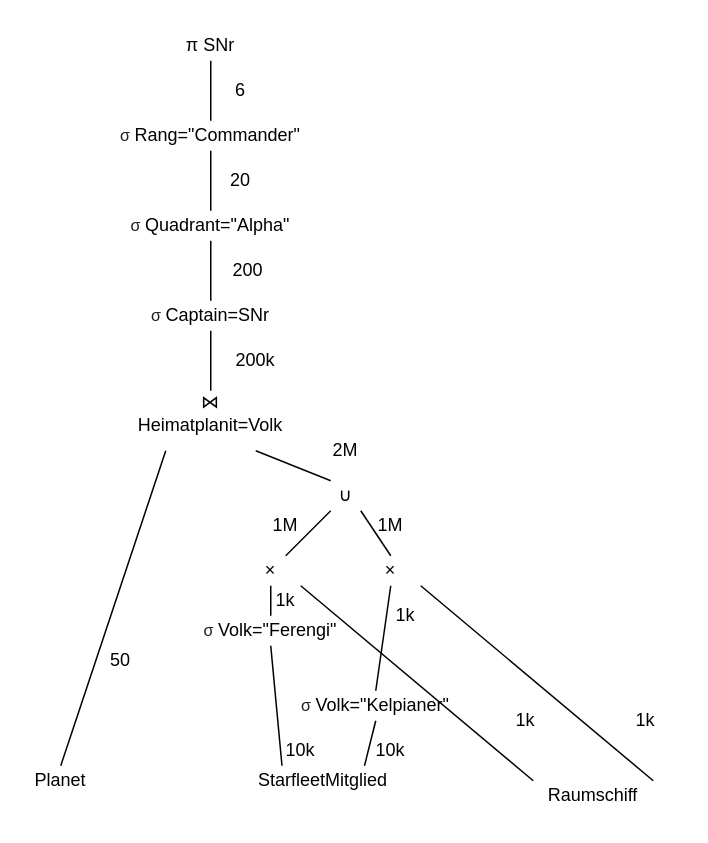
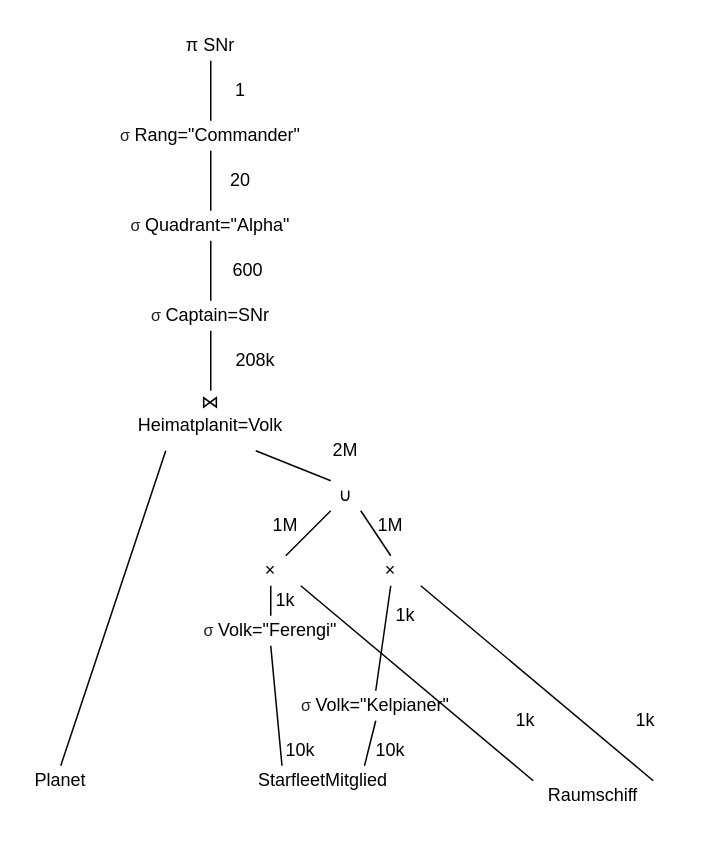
(241, 91) -> (241, 91)
(248, 271) -> (248, 271)
(256, 361) -> (256, 361)
(121, 661) -> none
